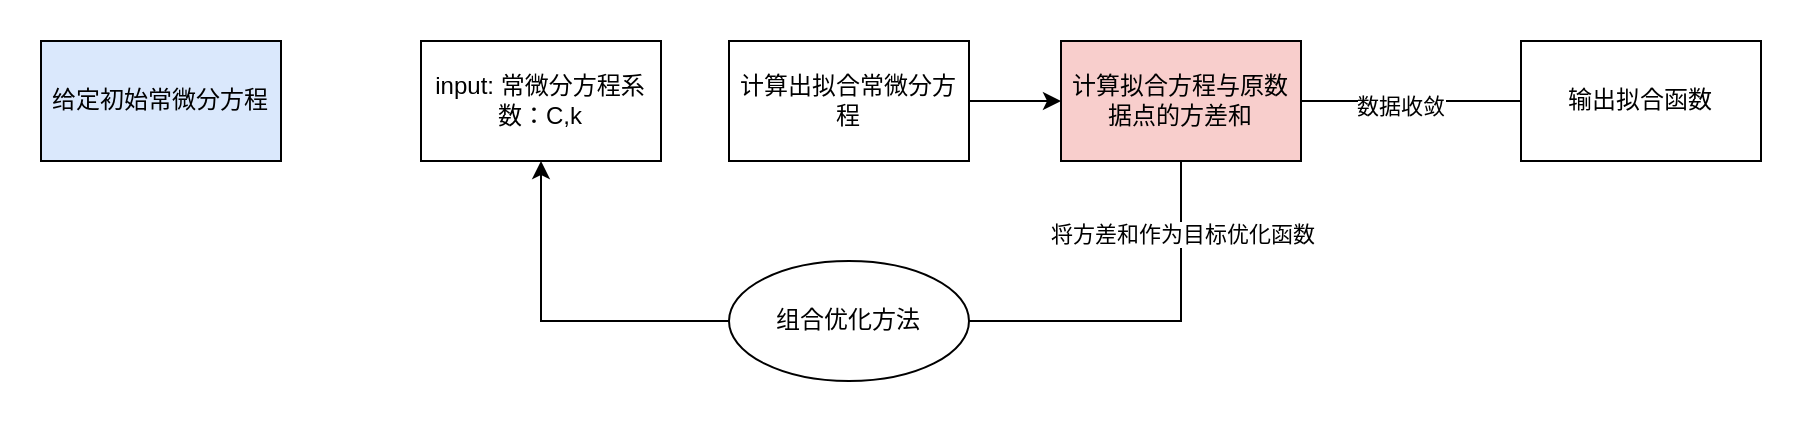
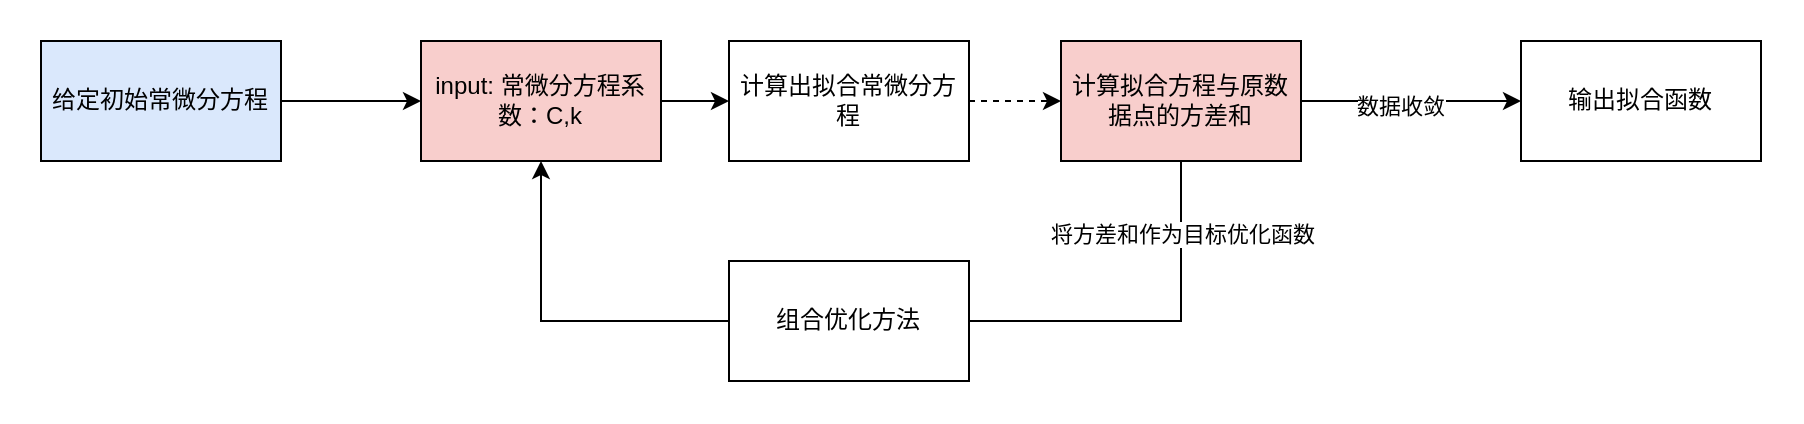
none -> (344, 101)
(541, 101) -> (541, 101)
none -> (700, 101)
(1006, 101) -> (1006, 101)
(1511, 101) -> (1506, 101)
(849, 321) -> (849, 321)
